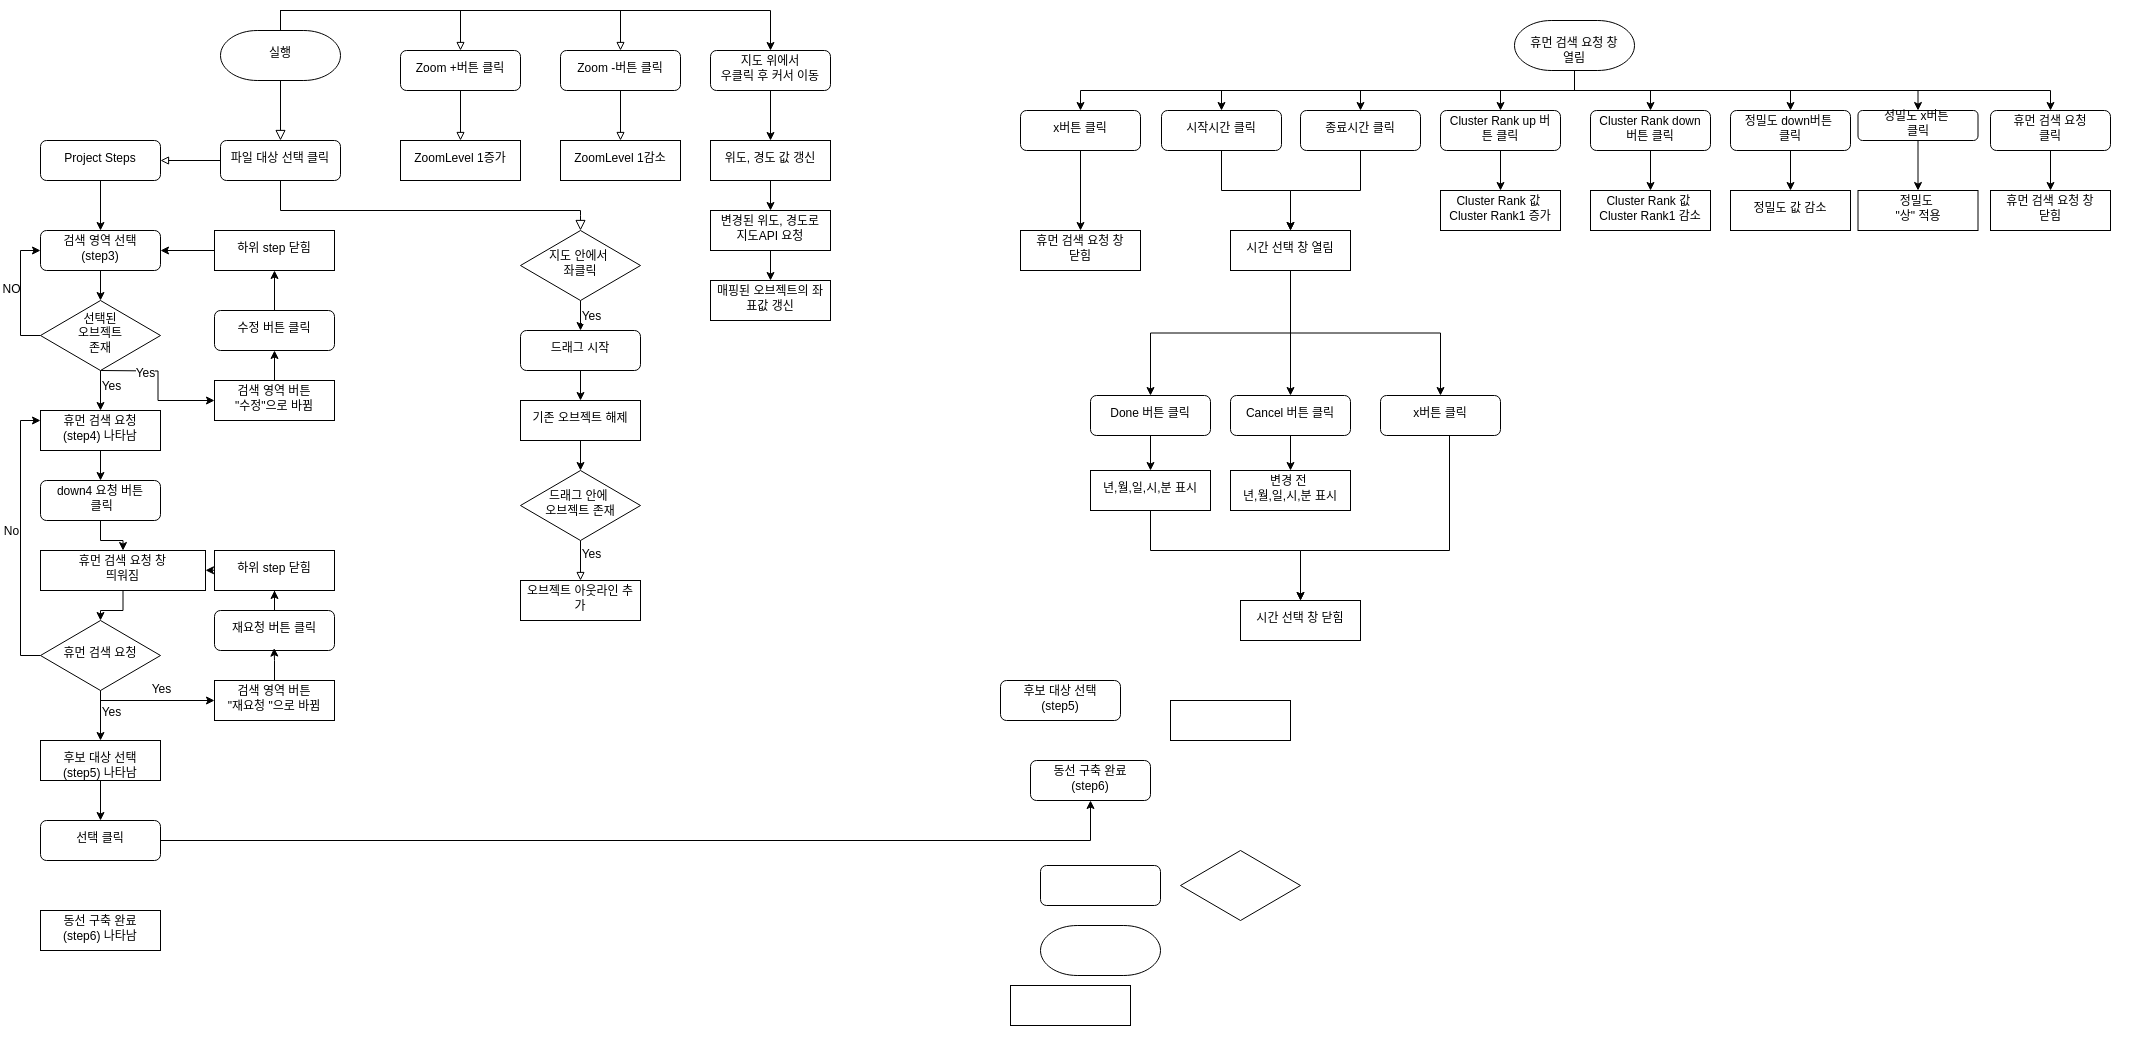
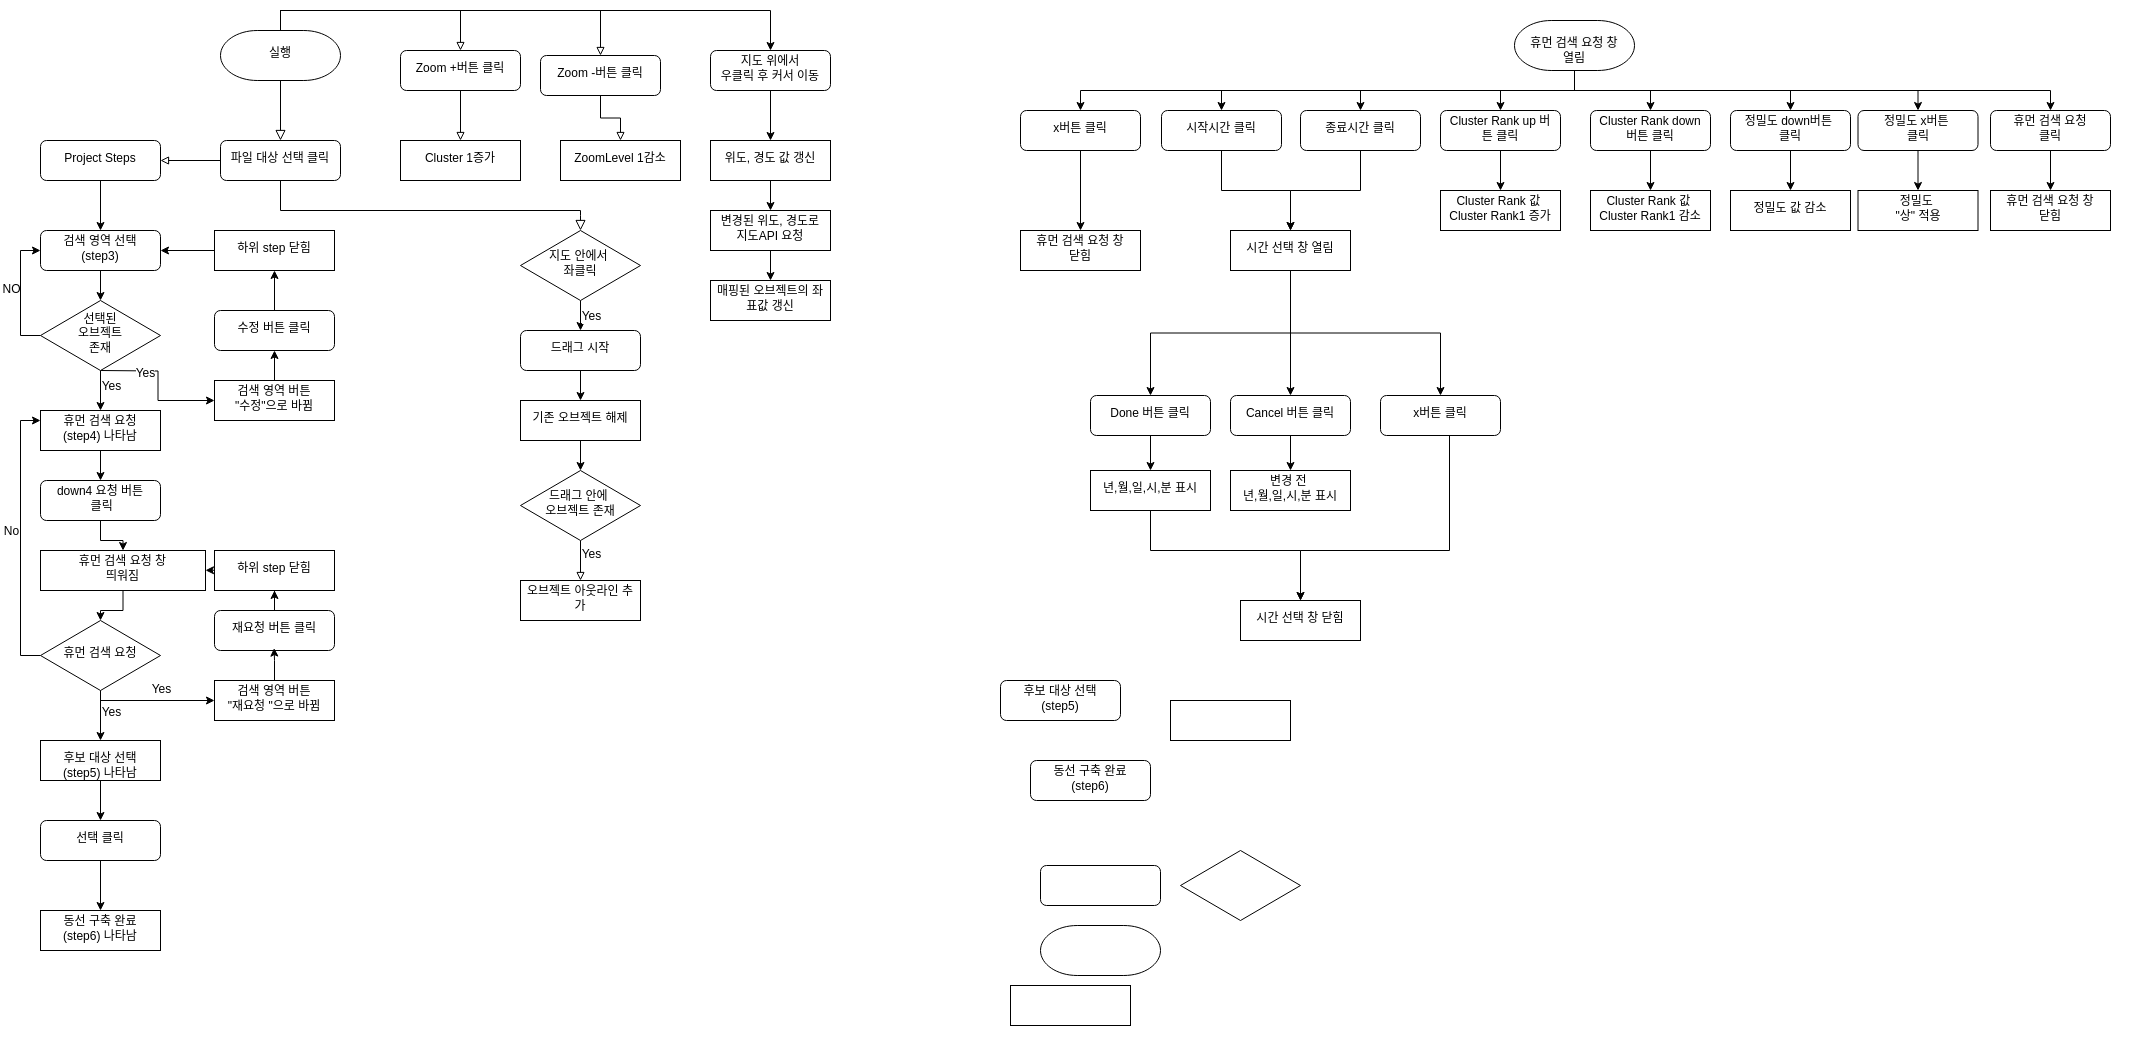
(621, 71) -> (601, 76)
(1918, 126) -> (1918, 131)
(461, 159) -> (461, 159)
(642, 841) -> (101, 882)
